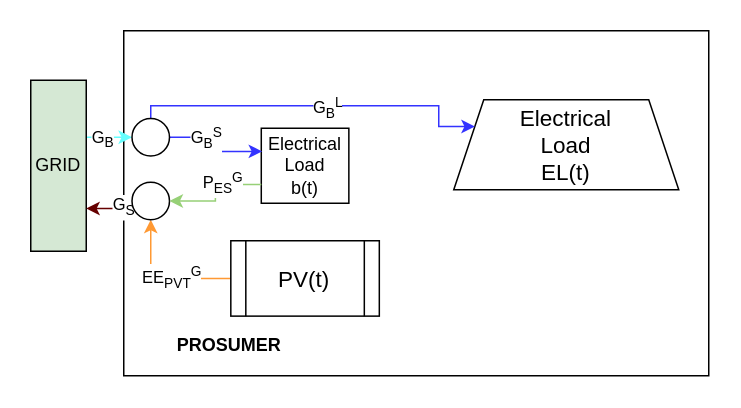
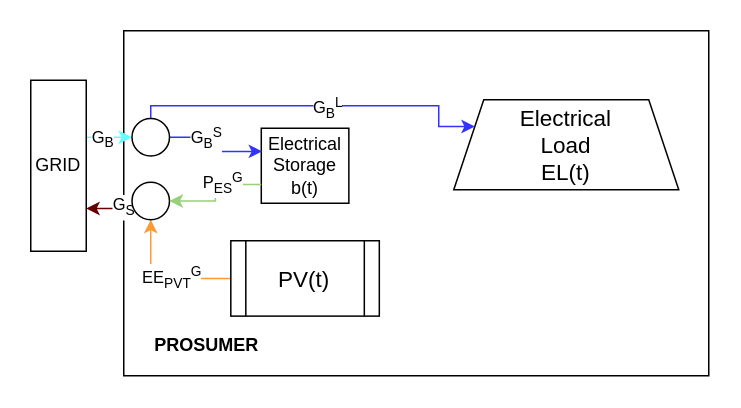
(59, 166) -> (59, 166)
(305, 166) -> (305, 166)
(229, 346) -> (206, 346)
